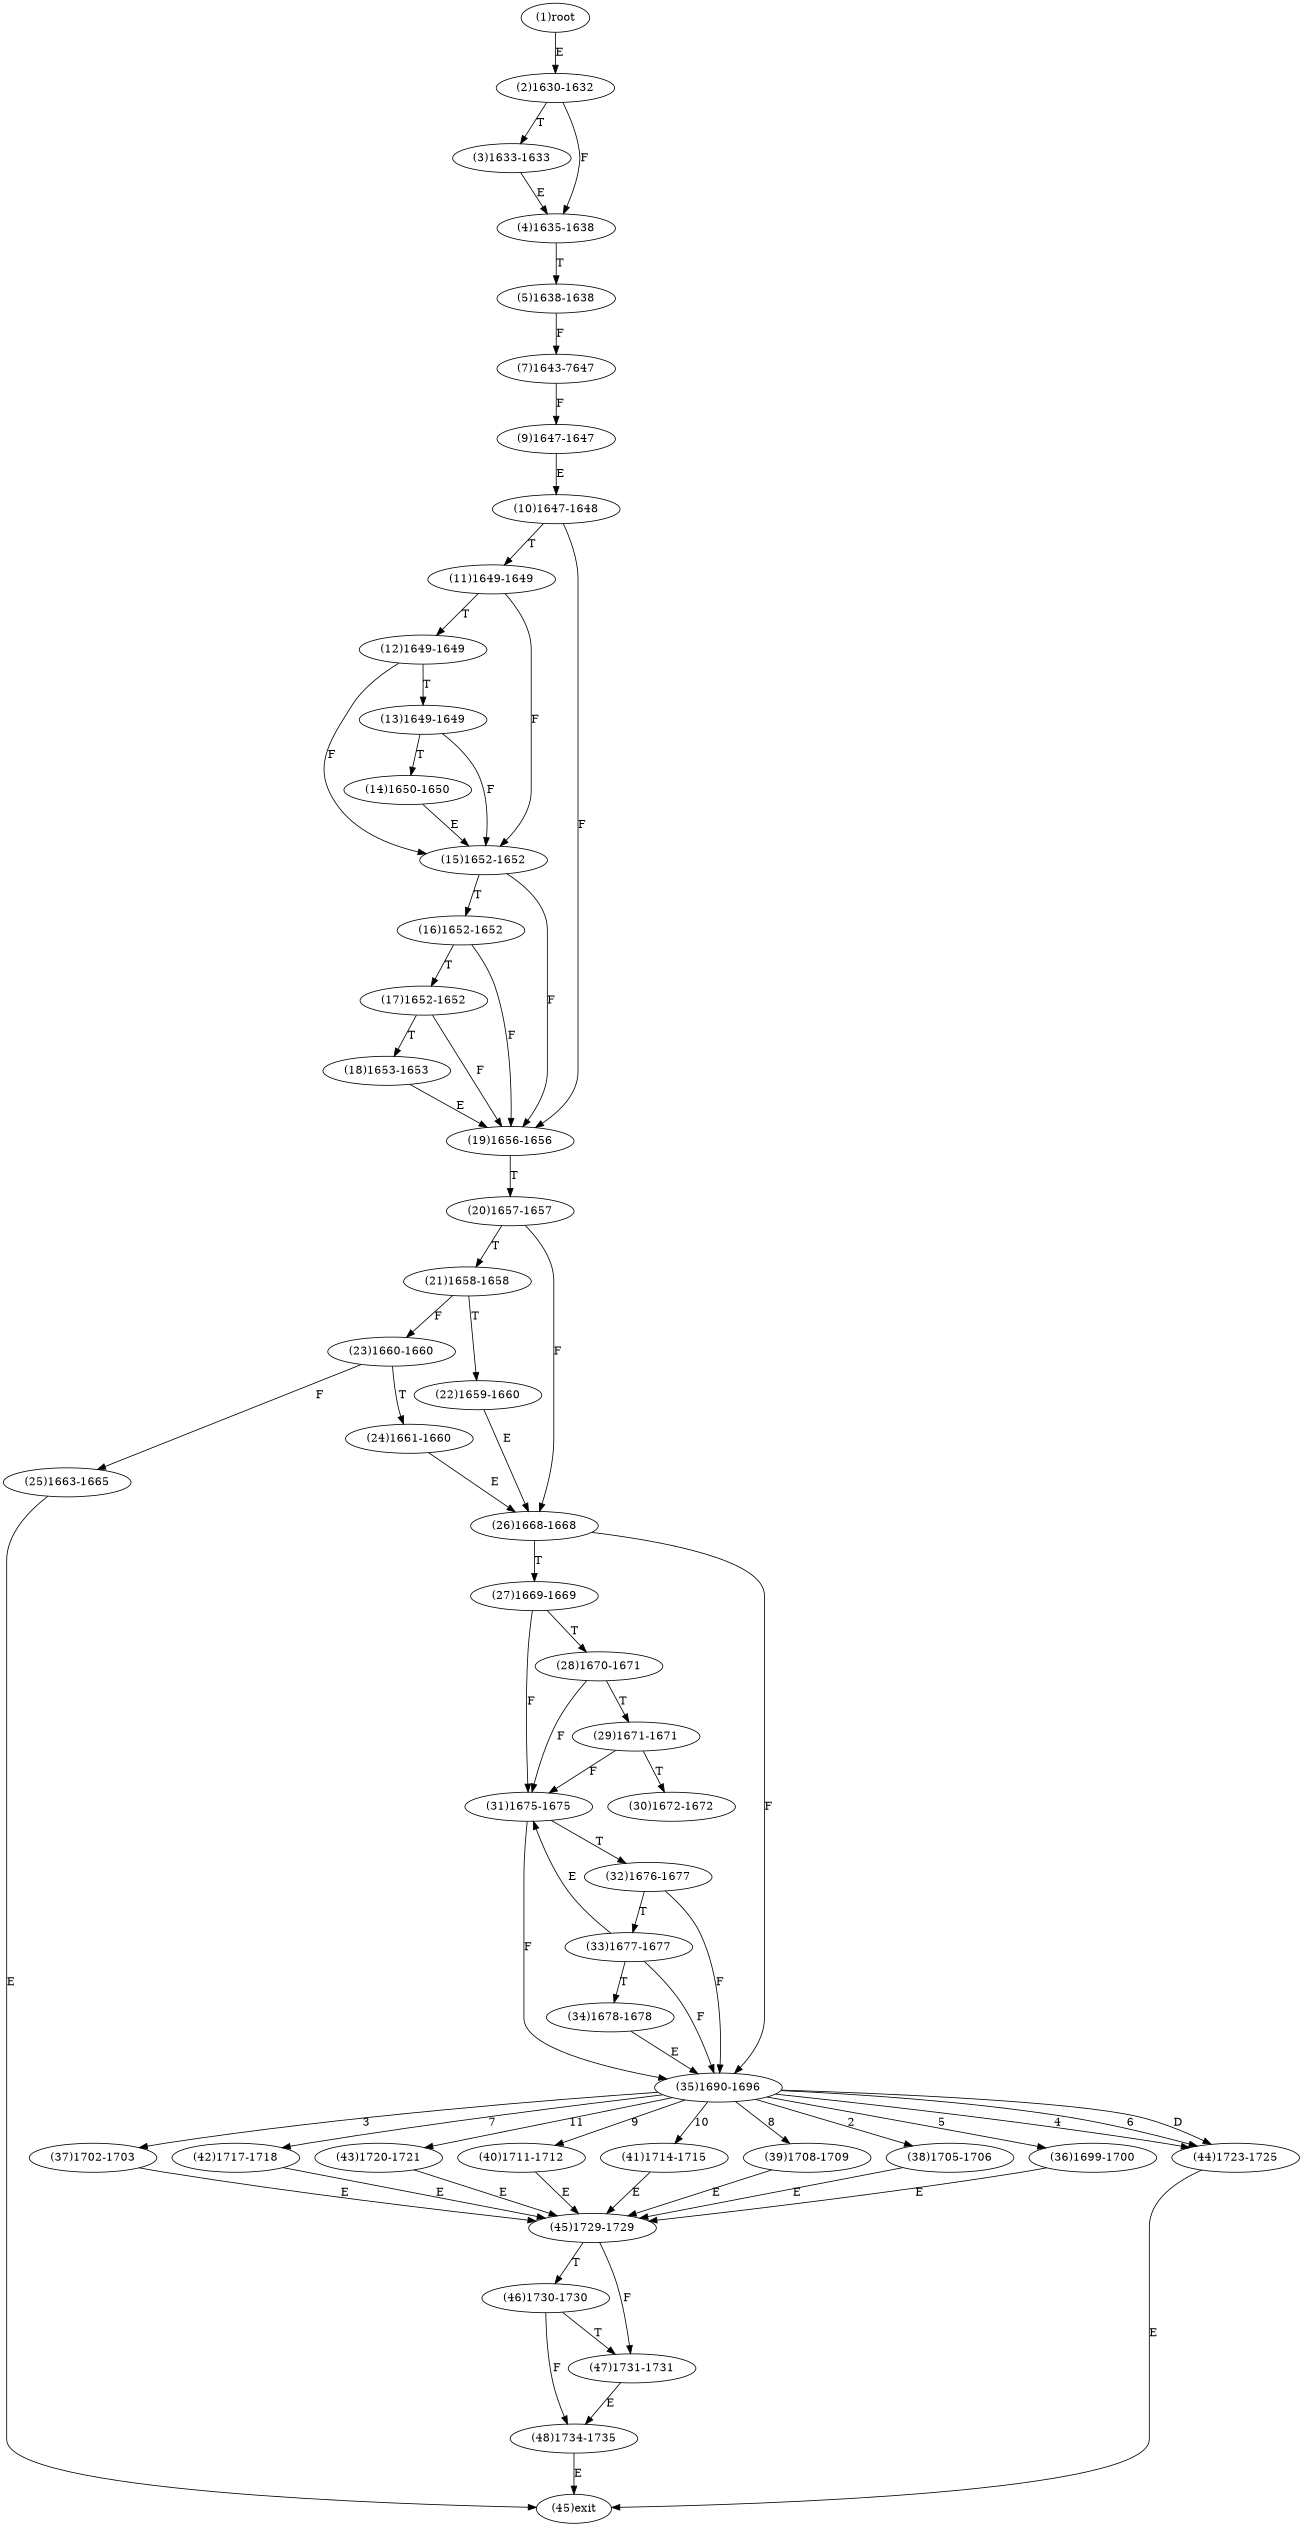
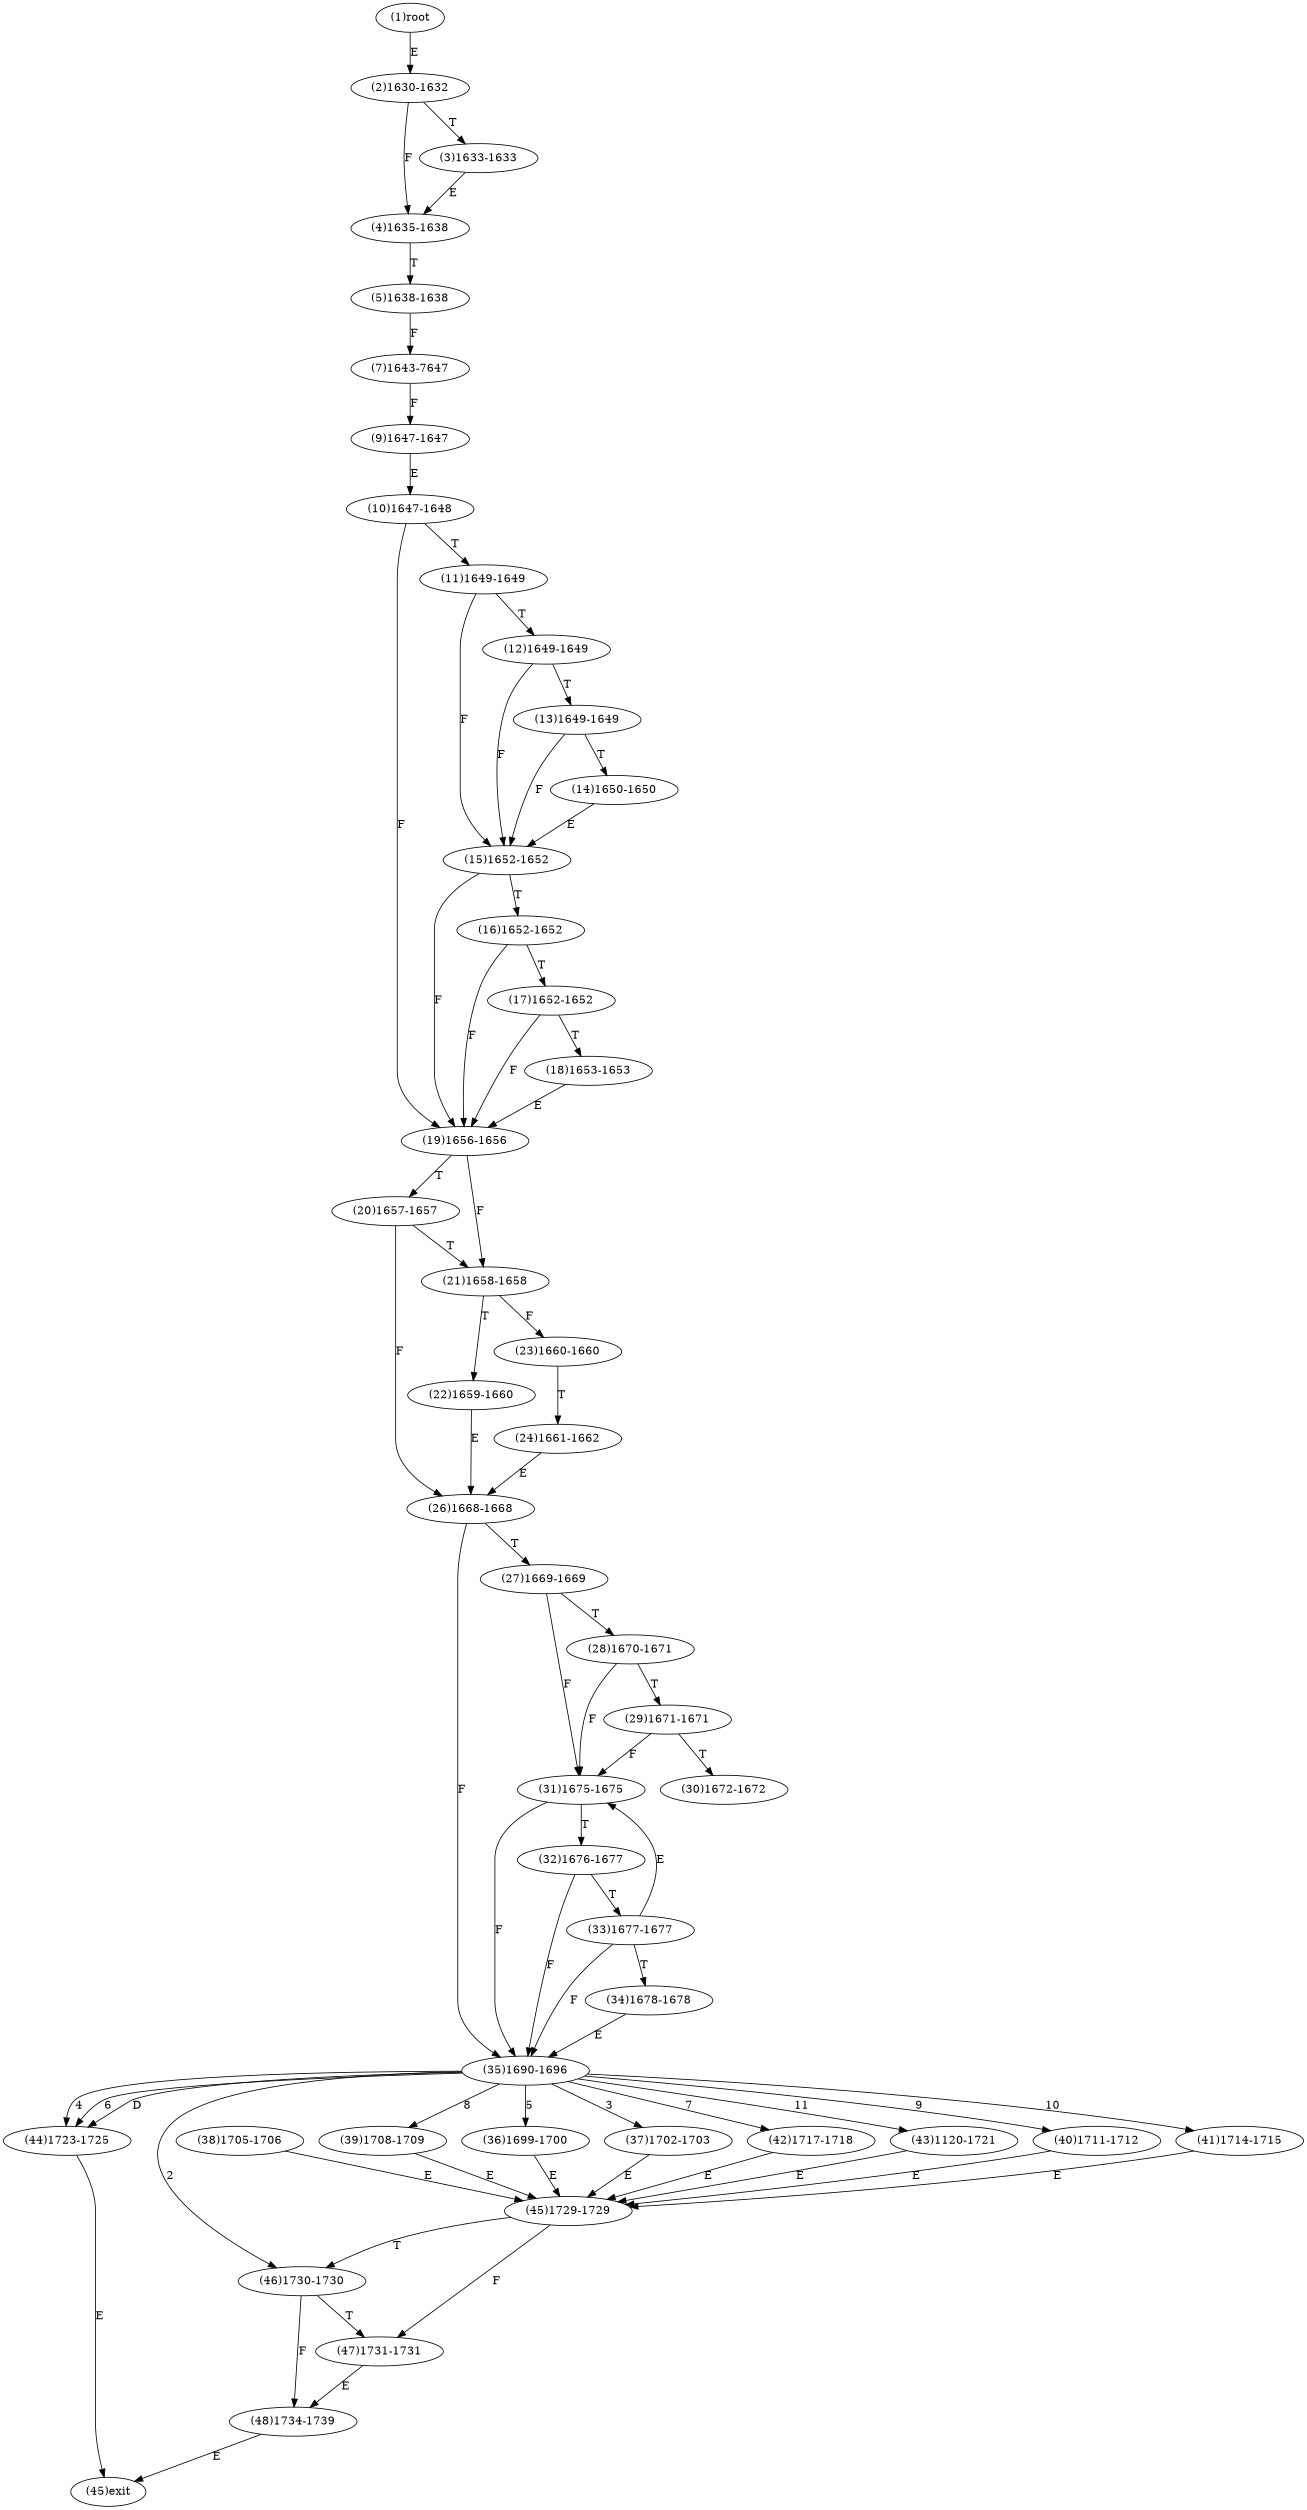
none -> (475, 1207)
(409, 1439) -> (558, 1439)
(67, 1482) -> none
(830, 2121) -> (217, 2100)
(379, 2158) -> (954, 2141)
(574, 2439) -> (293, 2422)
